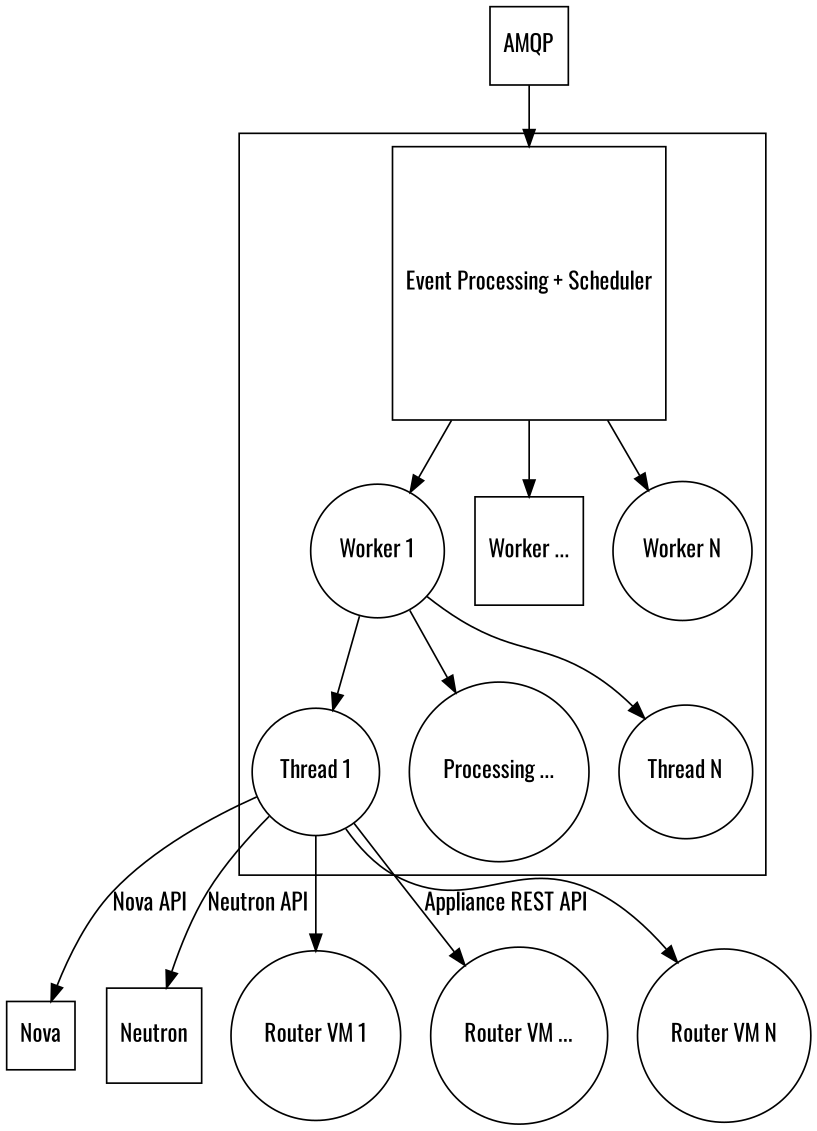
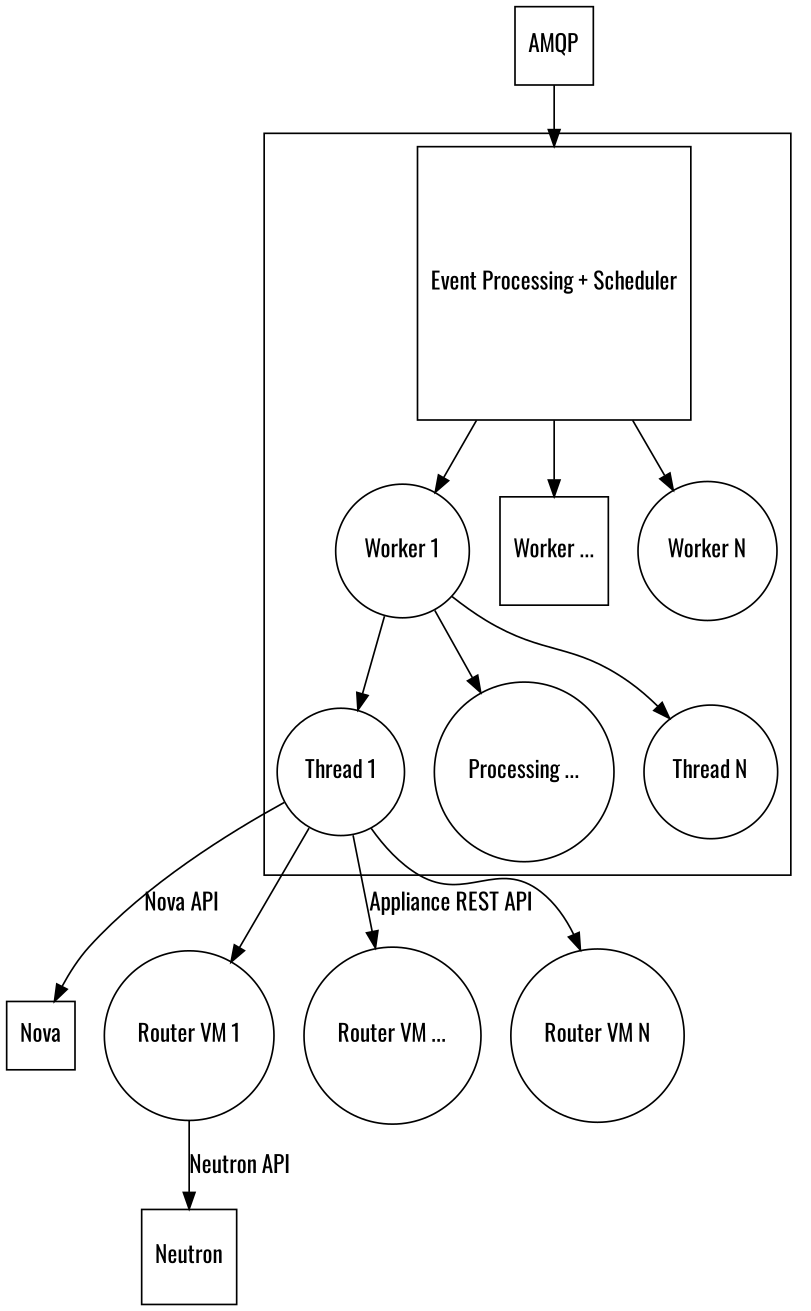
(210, 887) -> (189, 1156)
